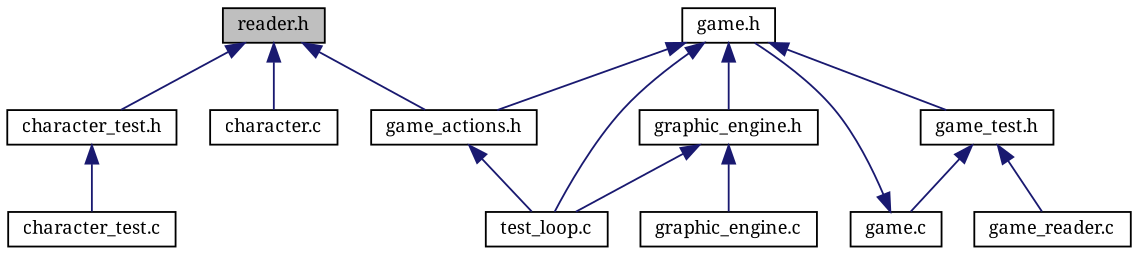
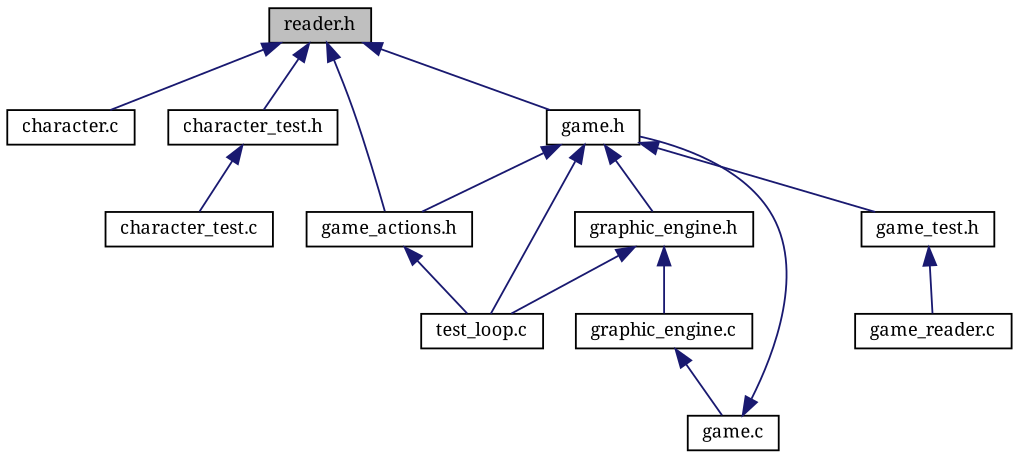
none -> (465, 80)
(935, 185) -> (704, 390)
